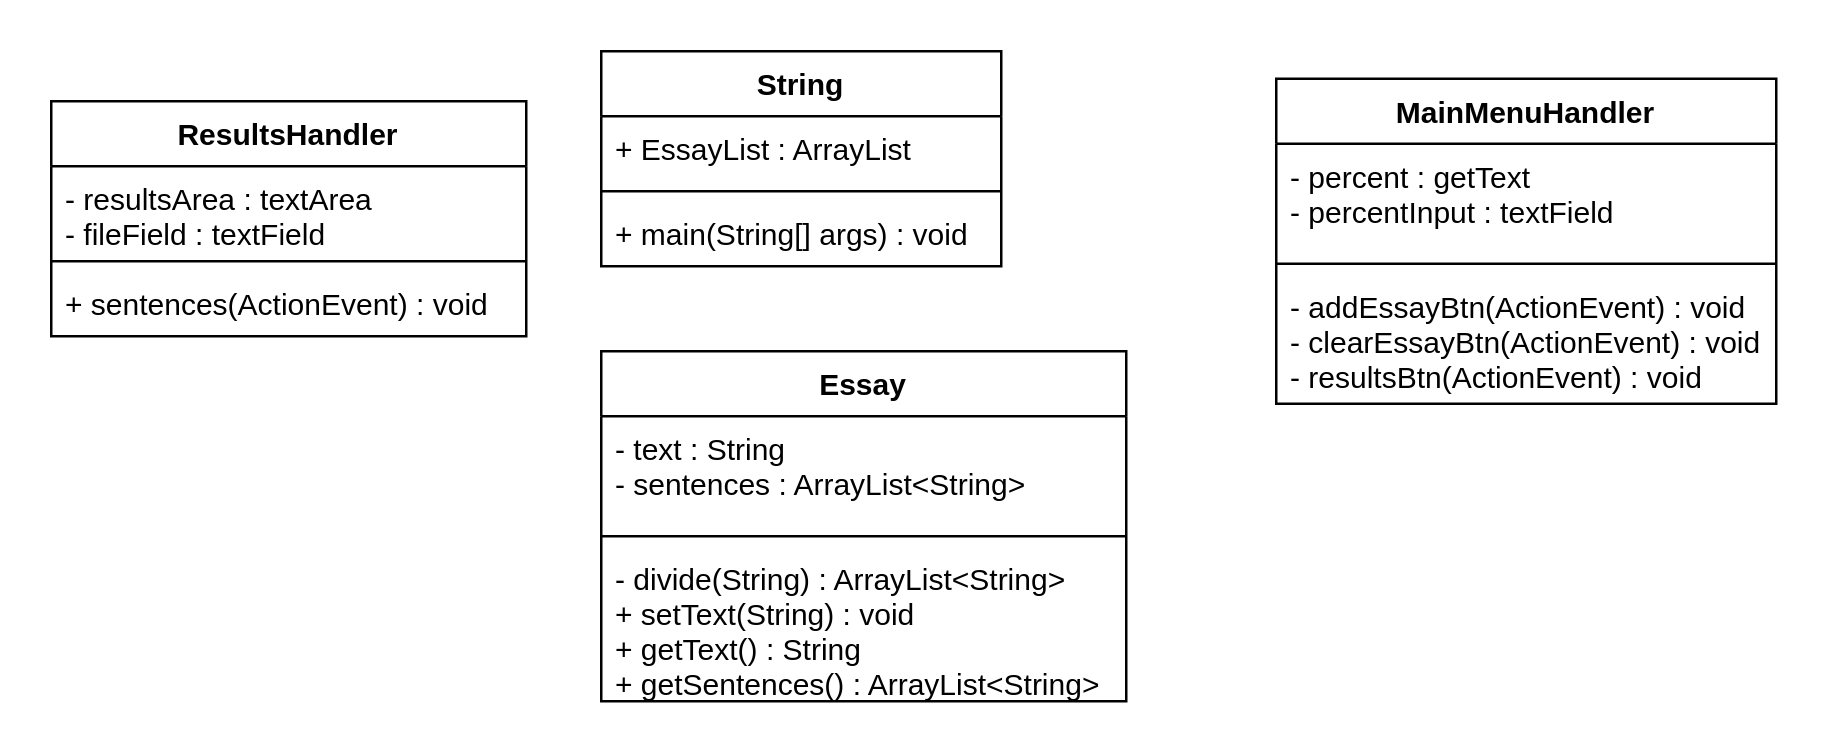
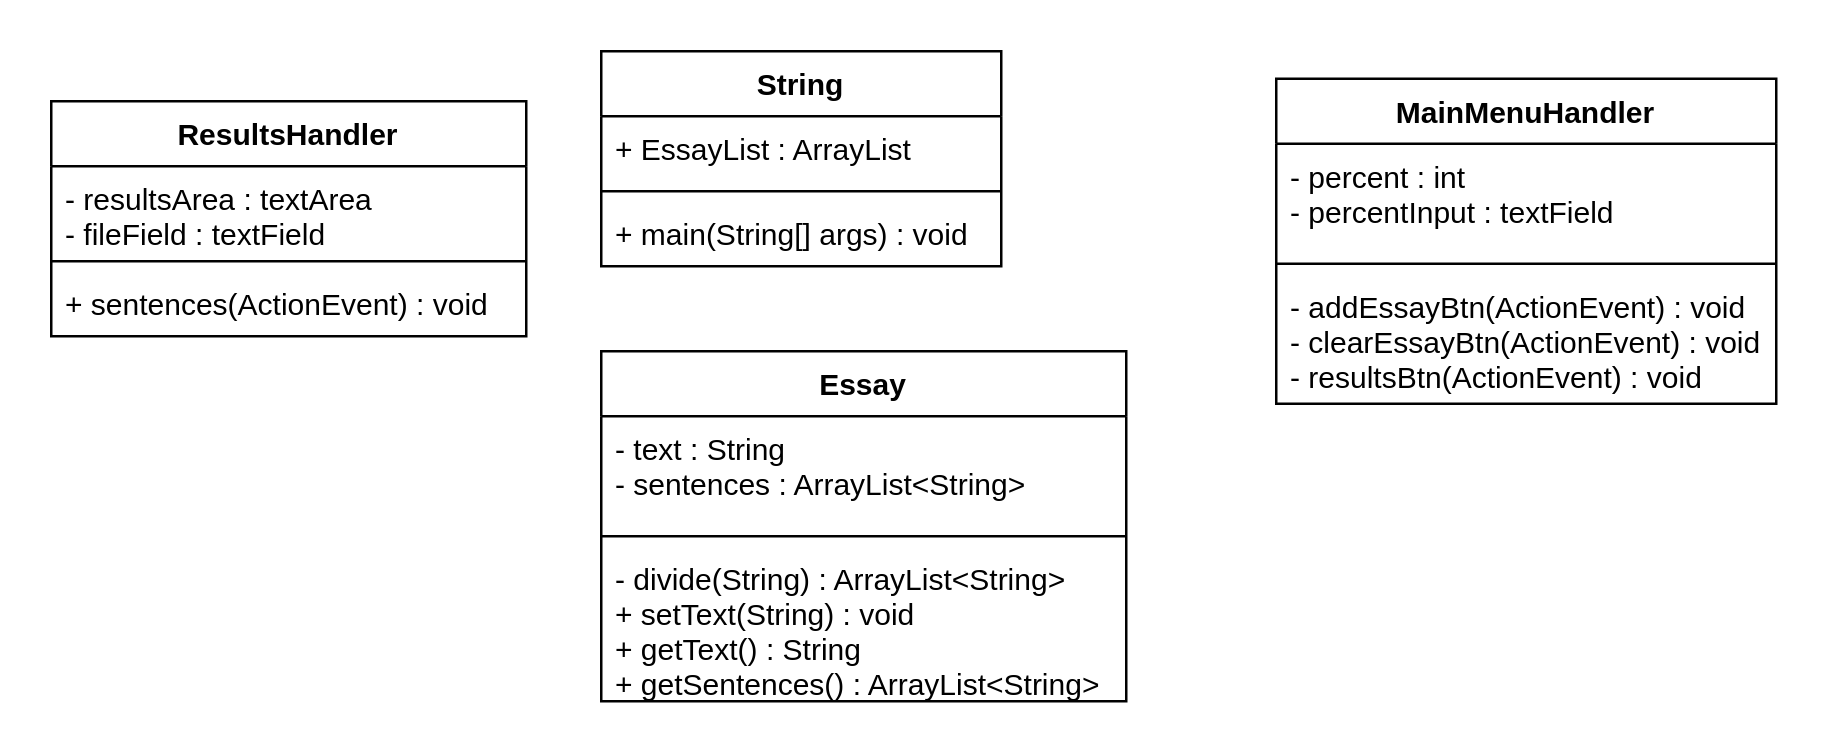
(1434, 178) -> (1397, 178)
